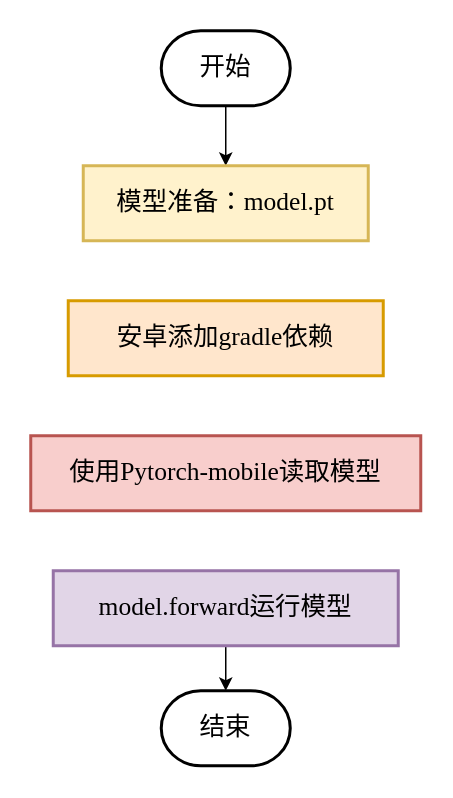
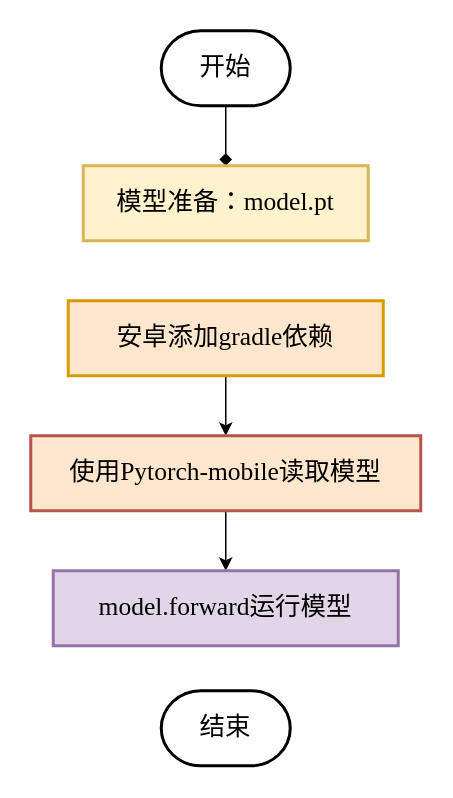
(226, 154) -> (226, 153)
none -> (226, 401)
(226, 473) -> (226, 473)
none -> (226, 536)
(226, 674) -> none
